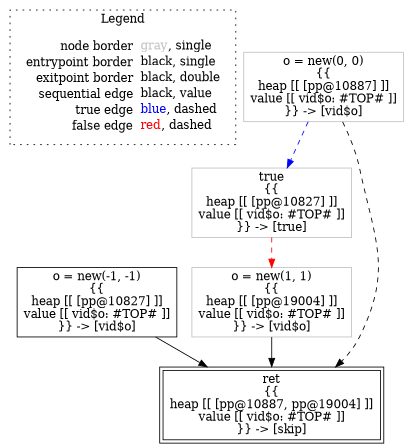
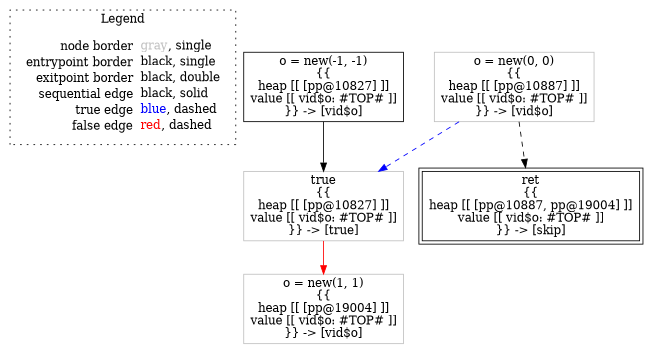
(192, 94) -> (190, 94)
(272, 248) -> (324, 253)
(272, 348) -> none
(178, 350) -> (324, 142)
